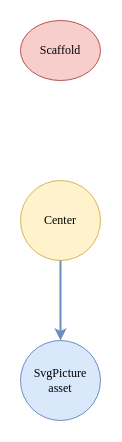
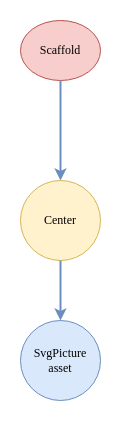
none -> (61, 126)
(61, 381) -> (61, 361)
